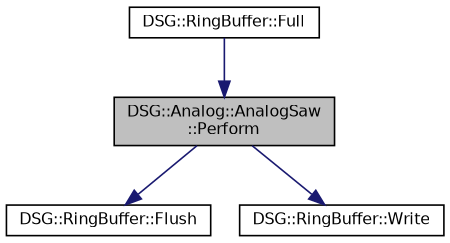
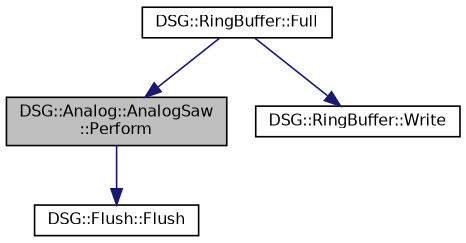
(282, 170) -> (291, 67)
(109, 220) -> (117, 220)
